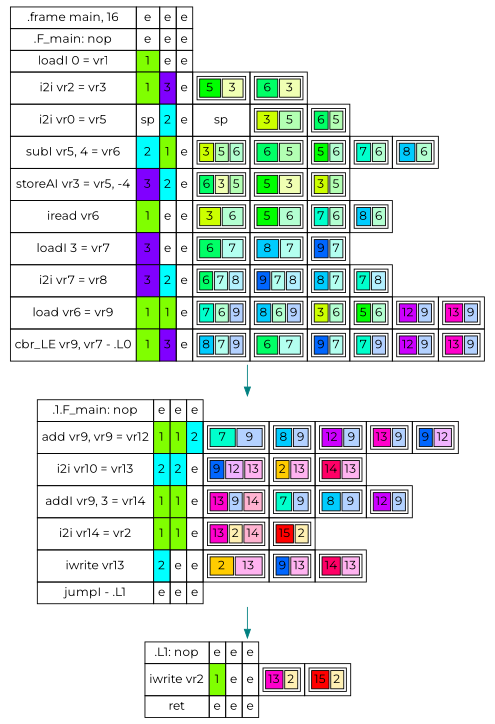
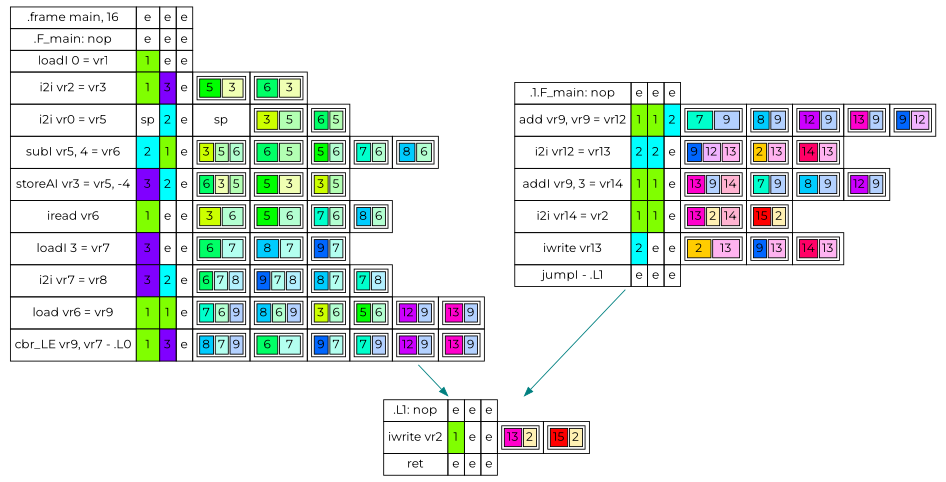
(247, 376) -> (430, 377)
(95, 469) -> (573, 152)
